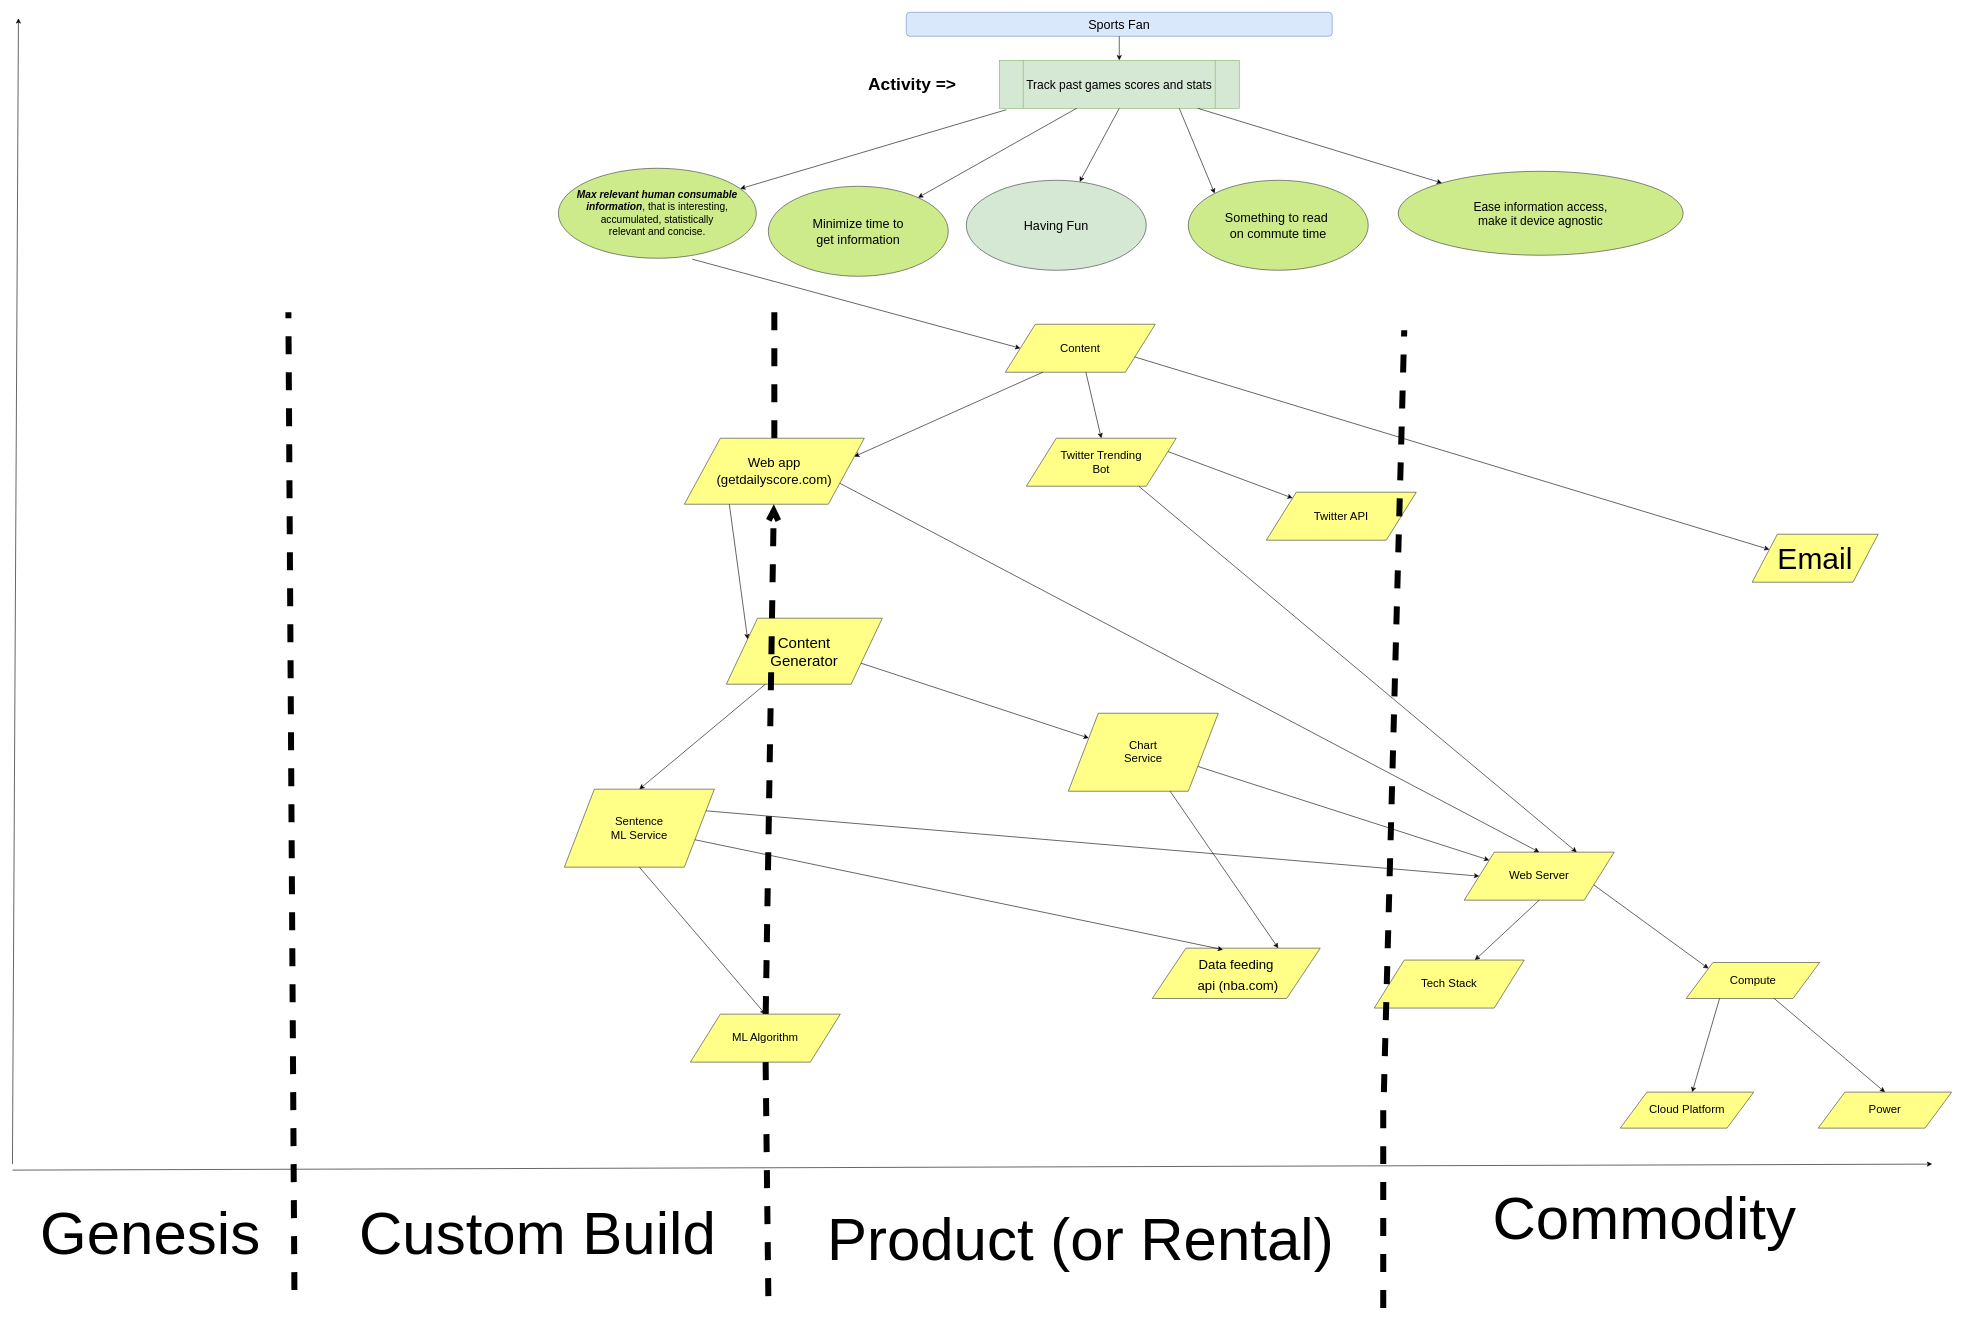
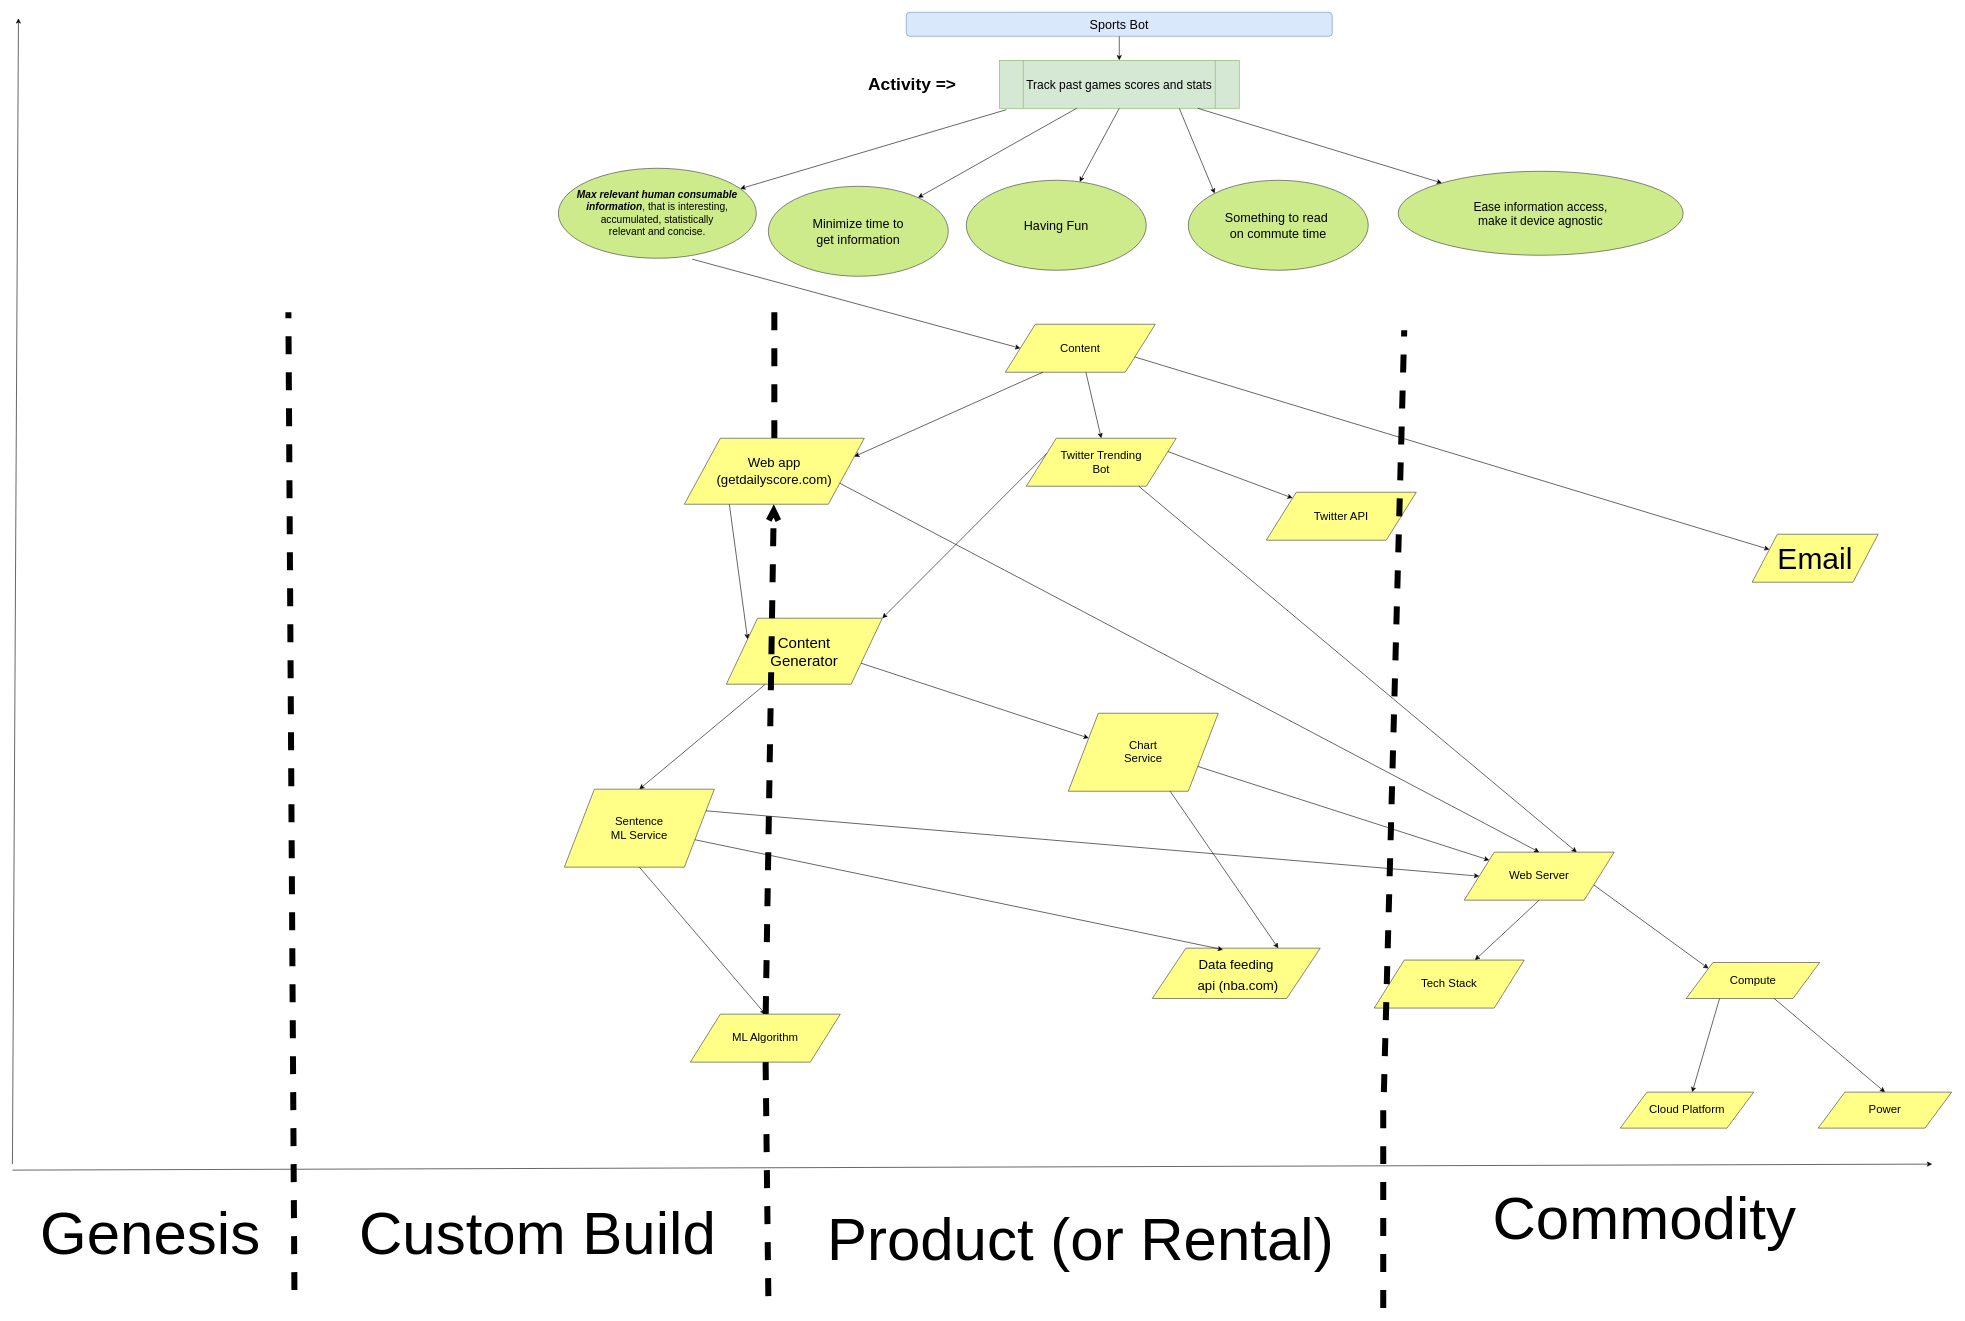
(1119, 24) -> (1119, 24)
(1056, 225) -> (1056, 225)
none -> (886, 614)
